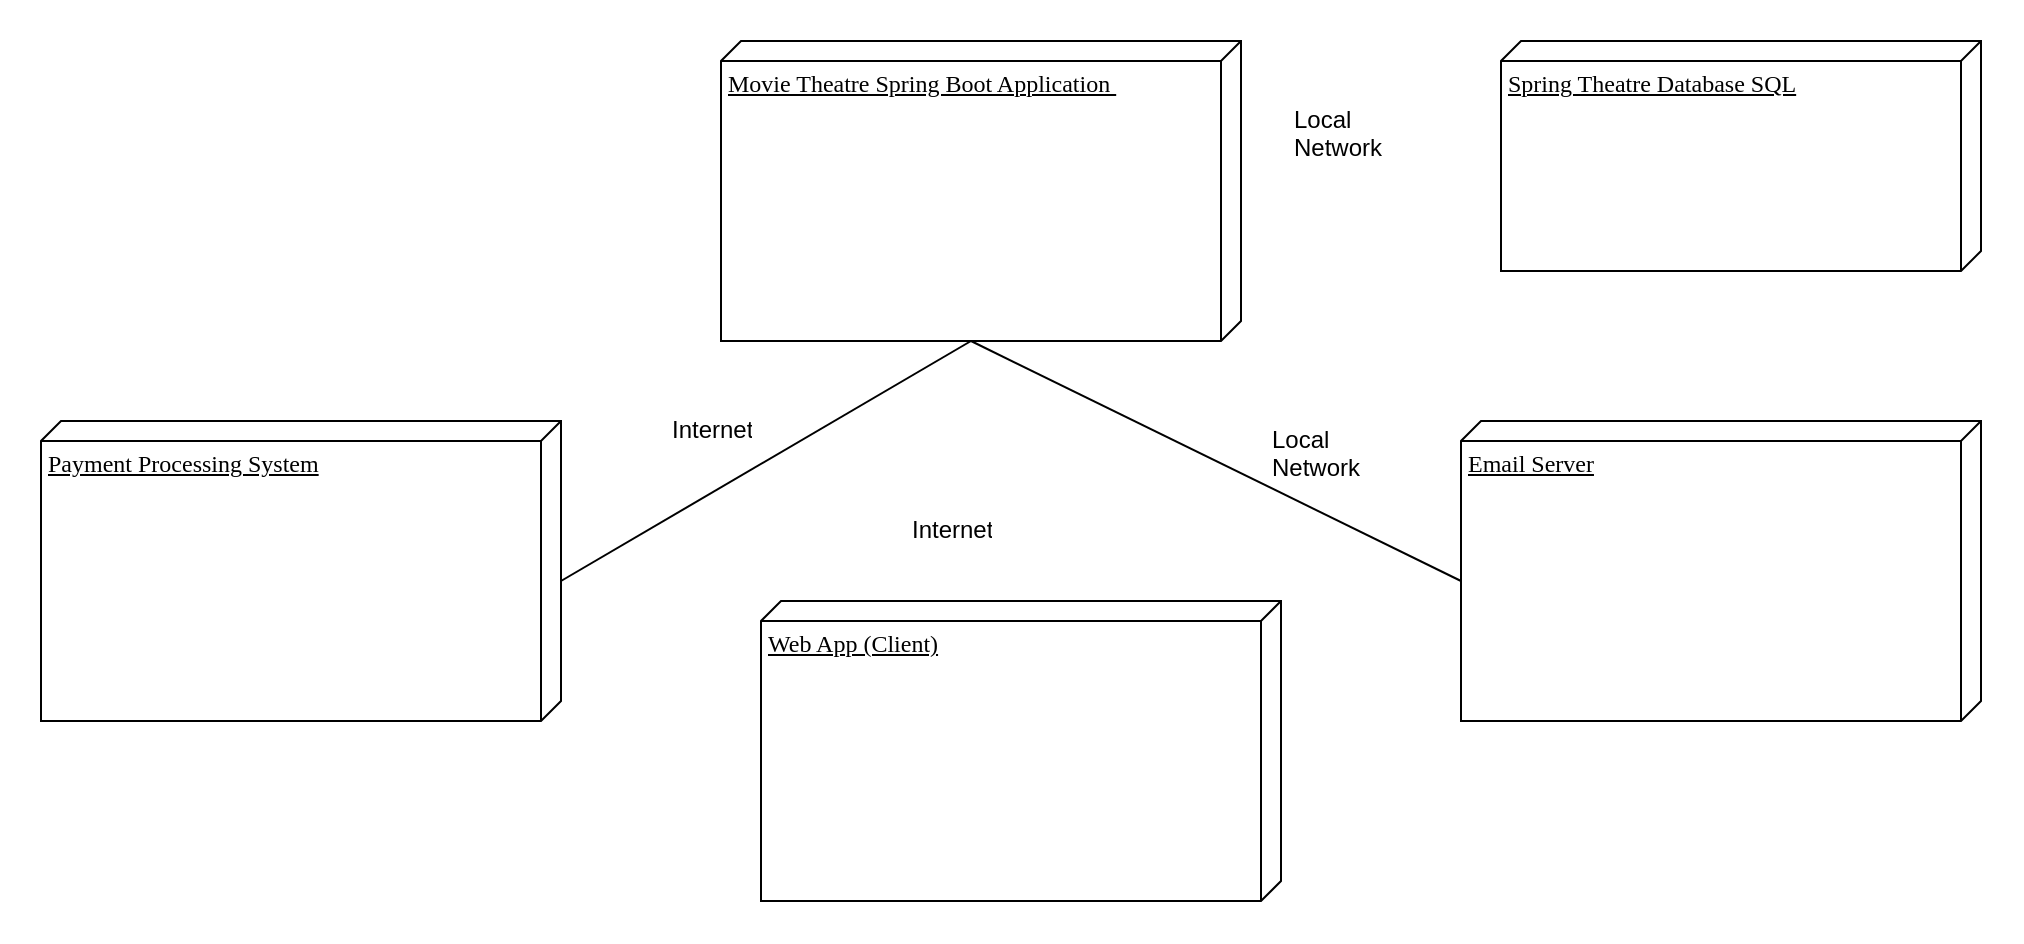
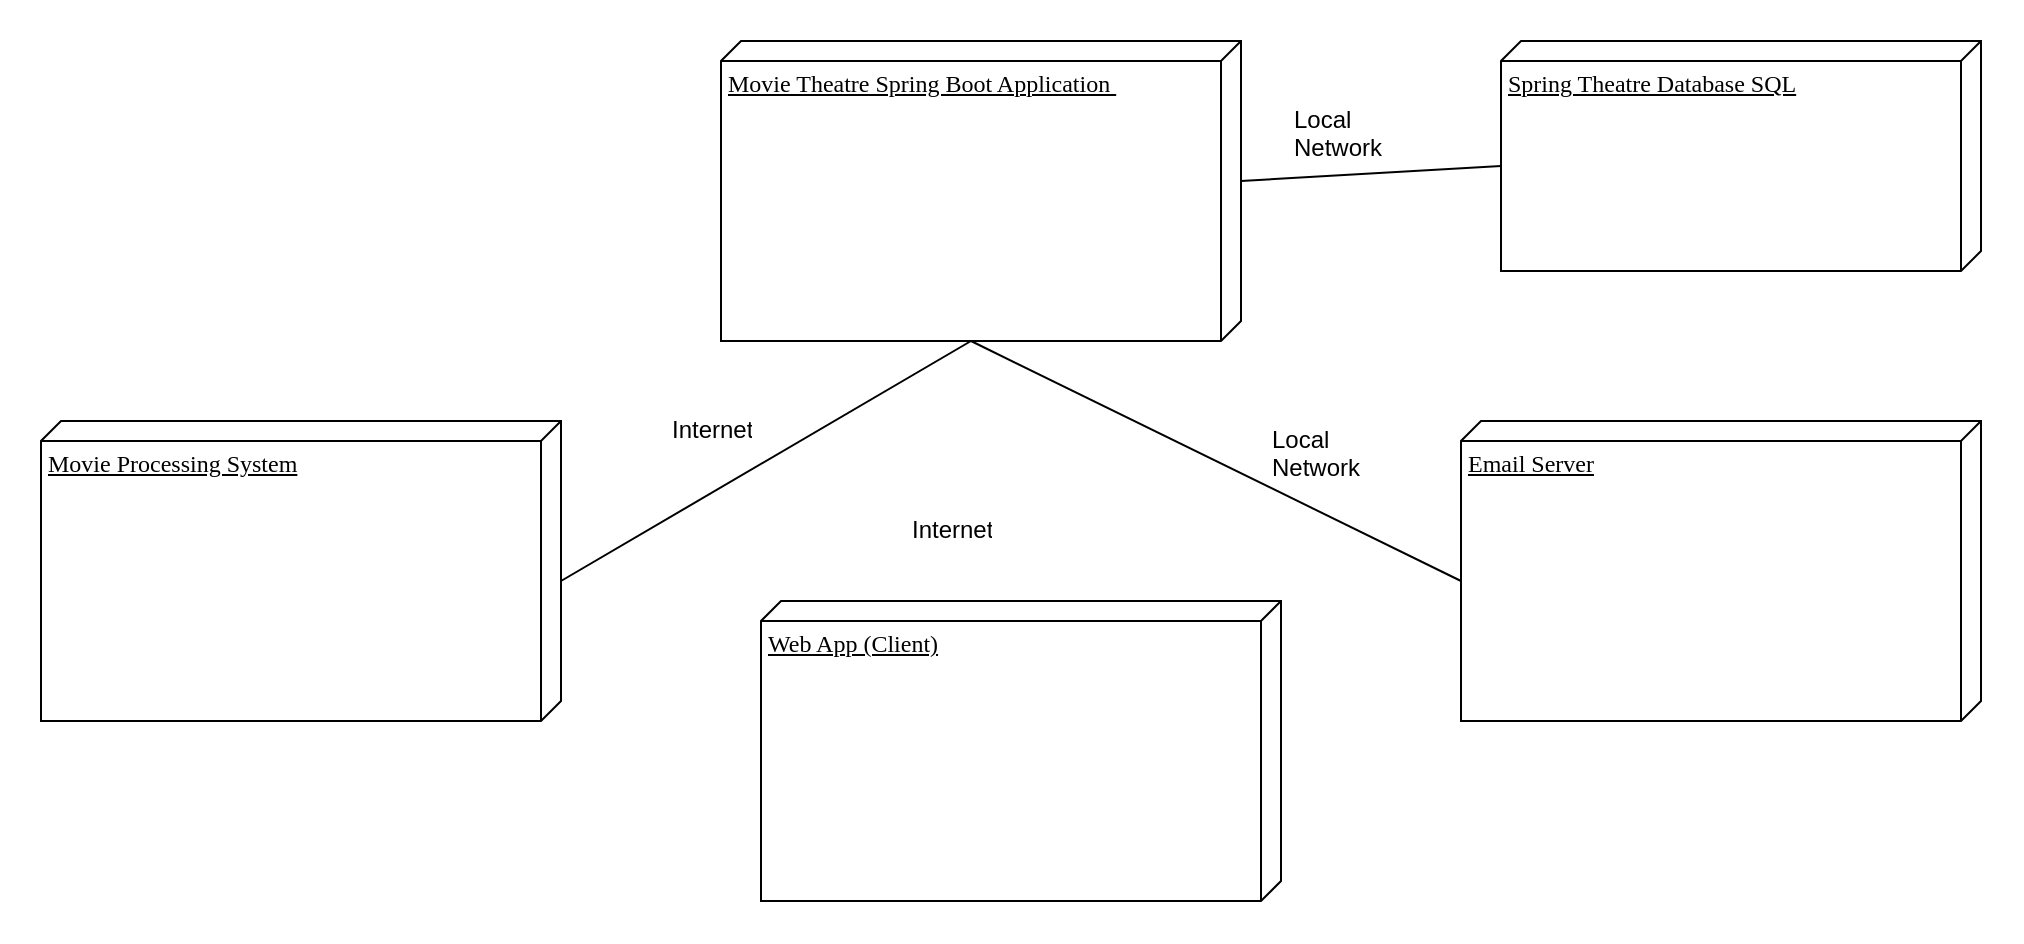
none -> (1371, 174)
(208, 465) -> (191, 465)
